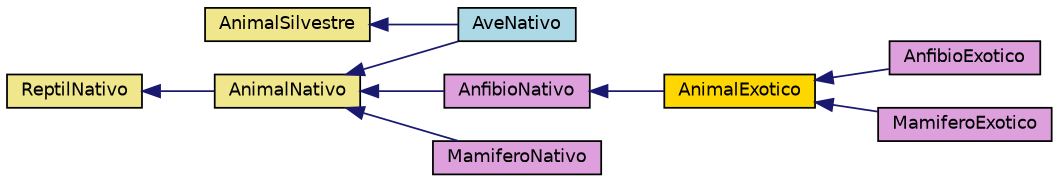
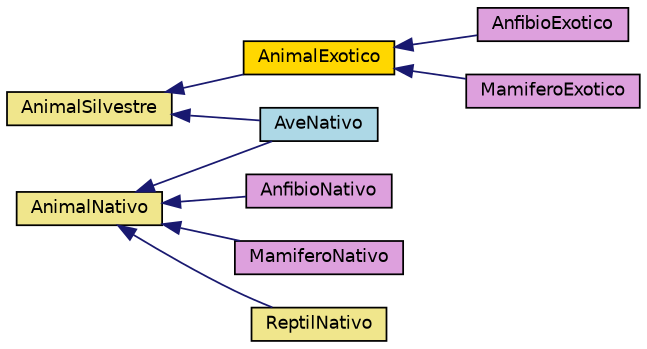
(187, 91) -> (202, 274)
(636, 91) -> (213, 81)
